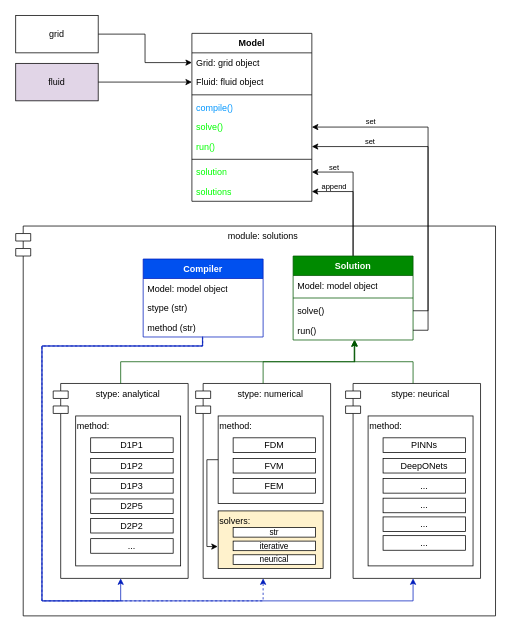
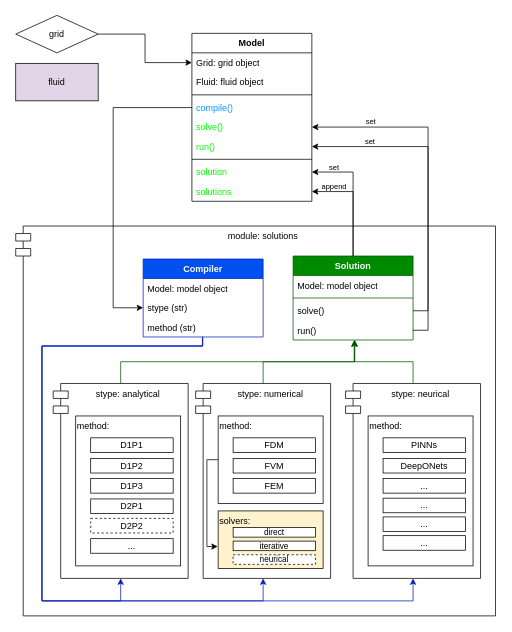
(57, 34) -> (57, 34)
(185, 82) -> none
none -> (113, 183)
(132, 507) -> (132, 507)
(132, 526) -> (132, 526)
(274, 533) -> (274, 533)
(274, 560) -> (274, 560)
(263, 592) -> (263, 592)
